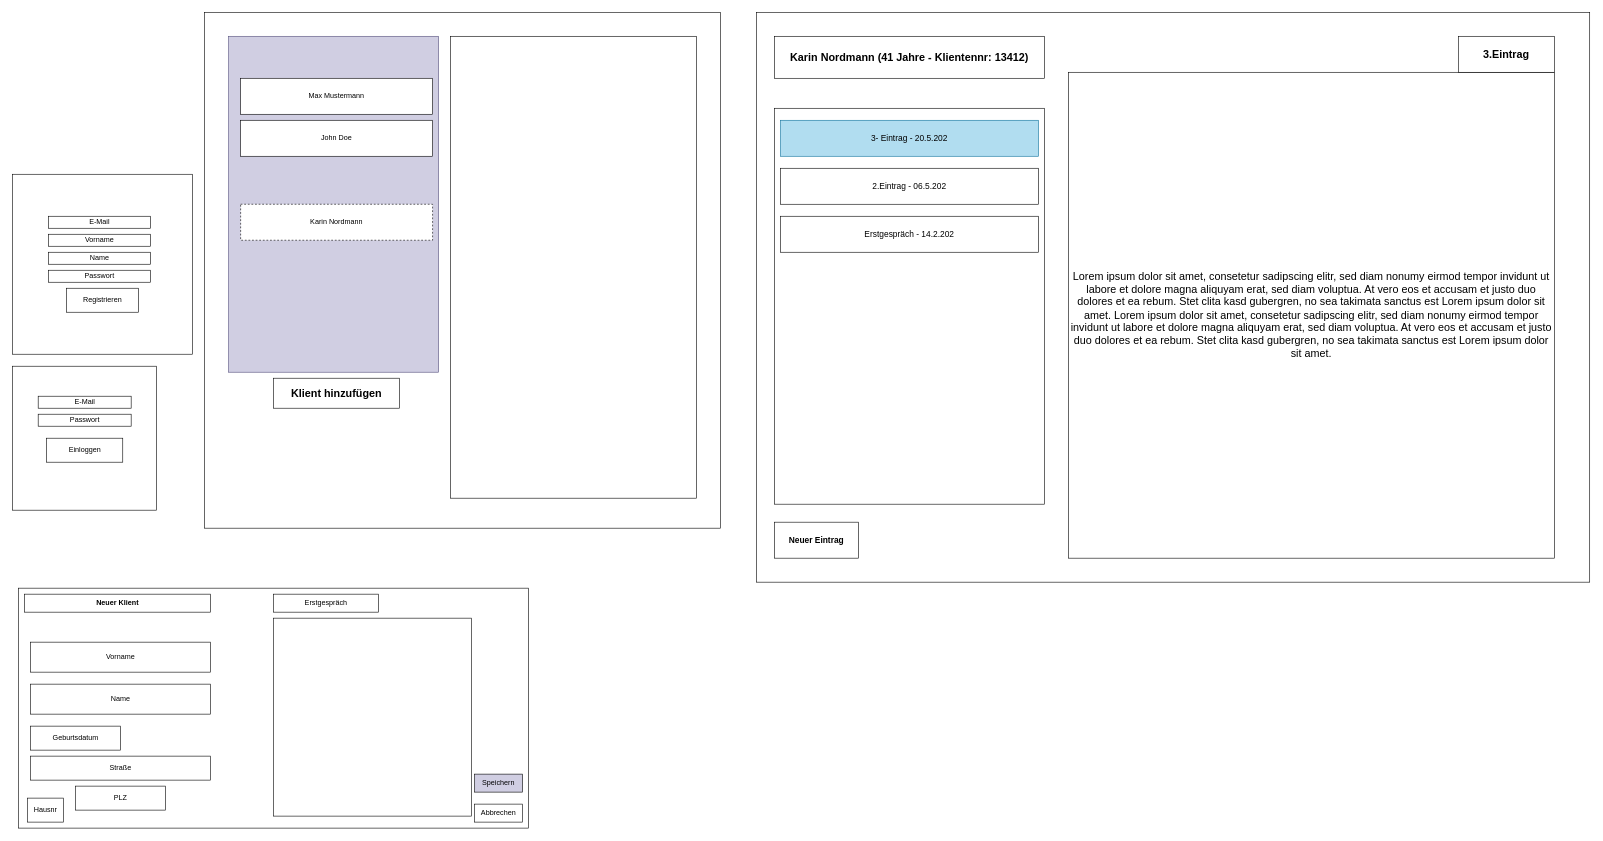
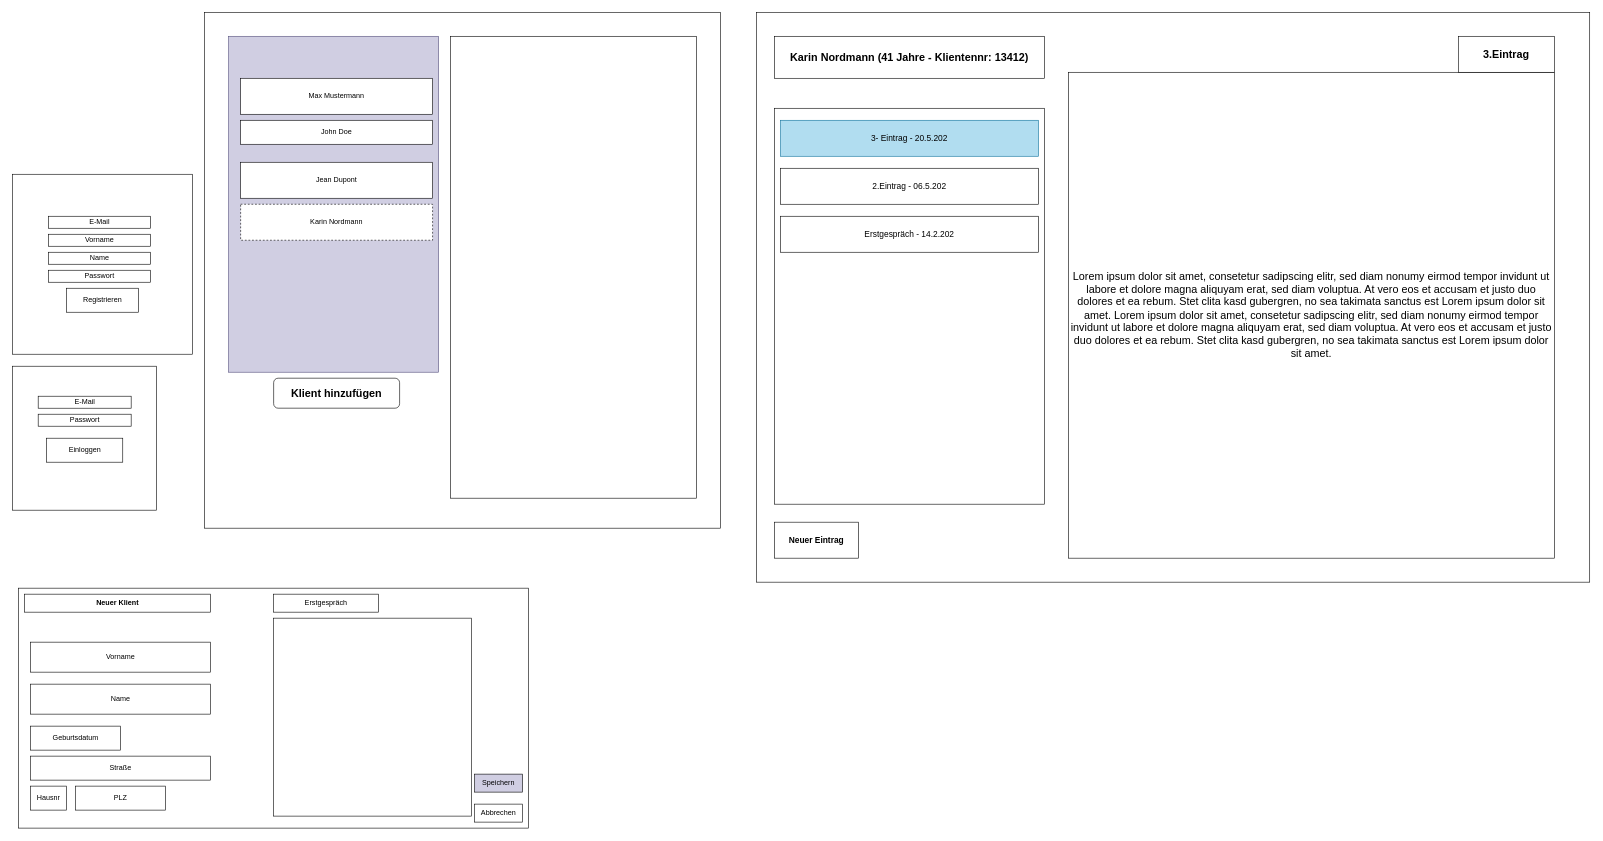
(336, 138) -> (336, 132)
none -> (336, 180)
(336, 393) -> (336, 393)
(45, 810) -> (48, 798)
